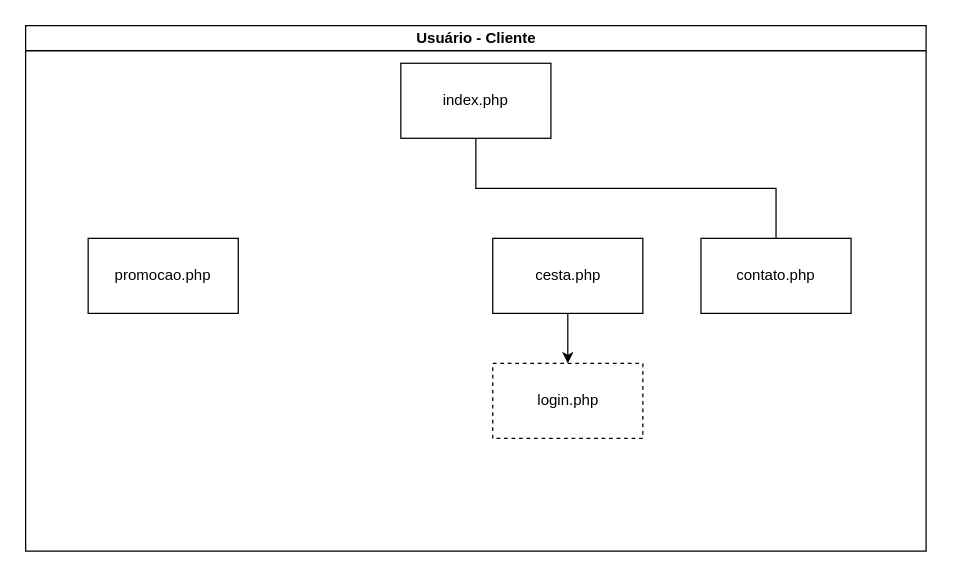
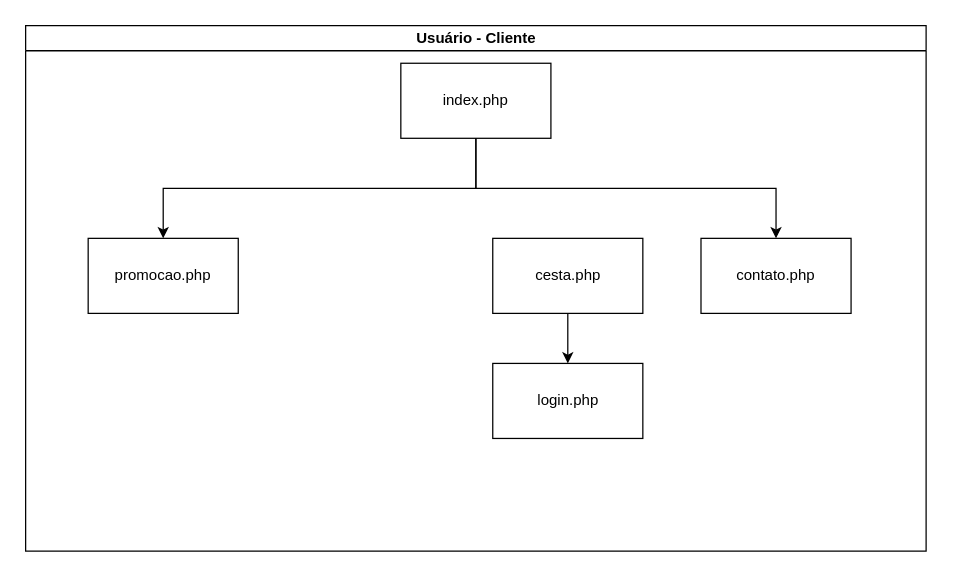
none -> (297, 188)
(776, 231) -> (776, 228)
(568, 401) -> (568, 401)
